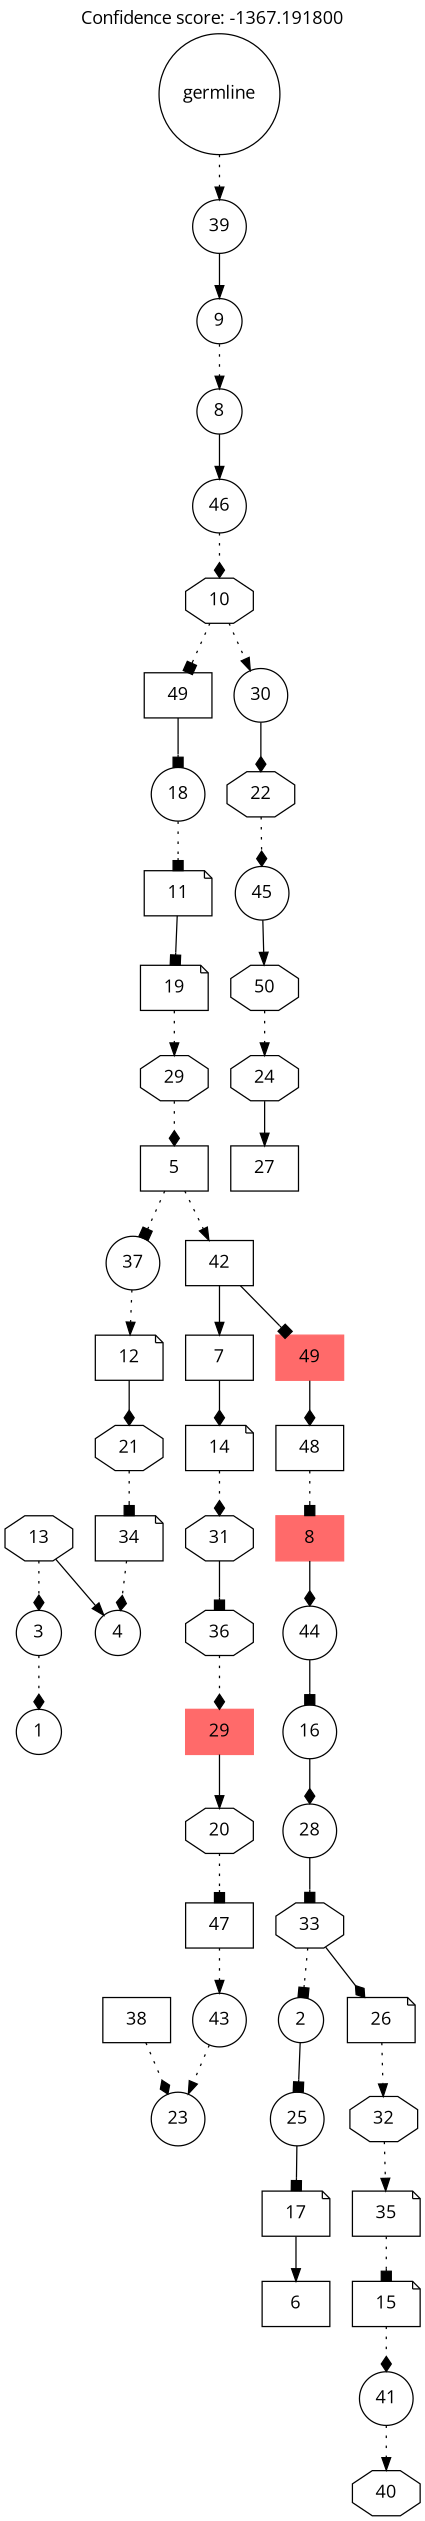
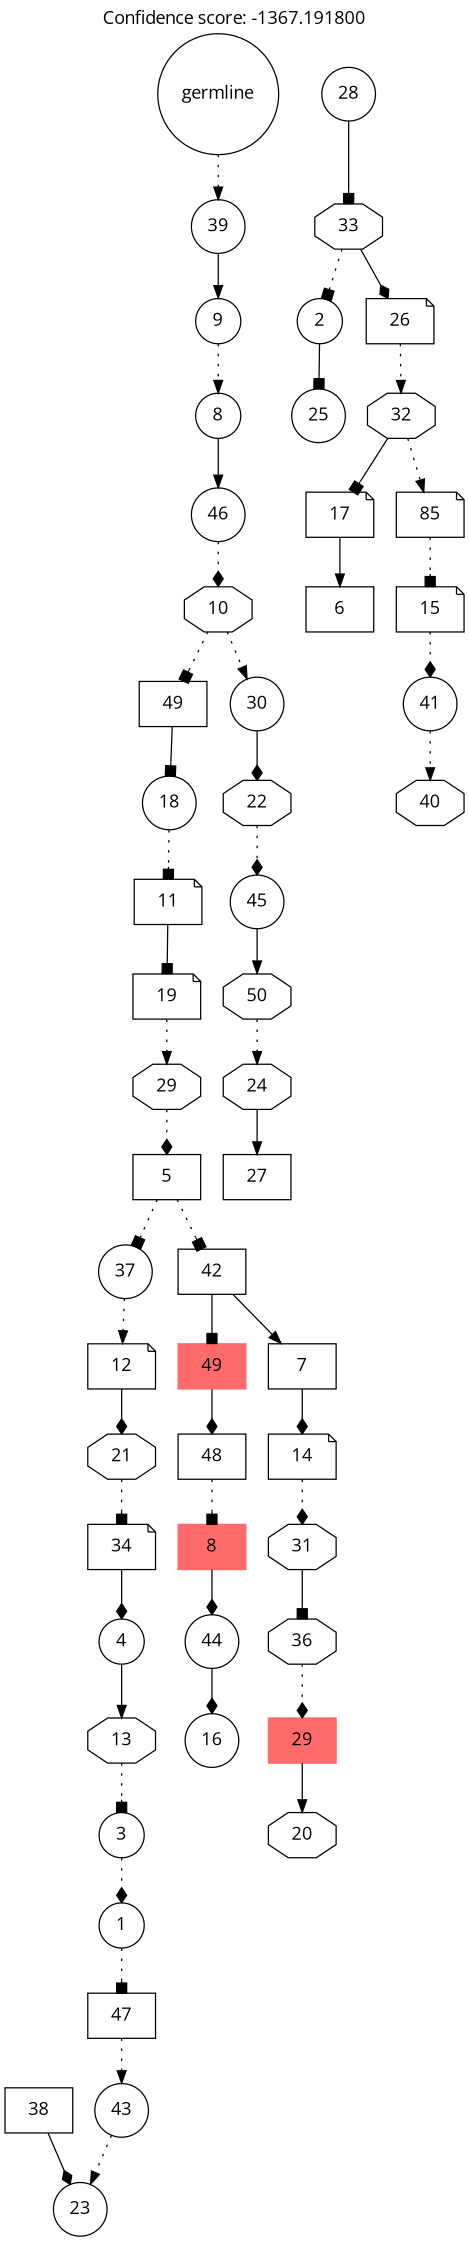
(194, 1210) -> (187, 1219)
(39, 1578) -> (122, 1781)
(124, 1578) -> (122, 1586)
(76, 1582) -> (122, 1685)
(310, 1676) -> (212, 1683)
(310, 1774) -> none
(219, 1872) -> (122, 1964)
(154, 2061) -> (56, 2152)
(297, 2162) -> (374, 460)
(386, 2214) -> (430, 515)
